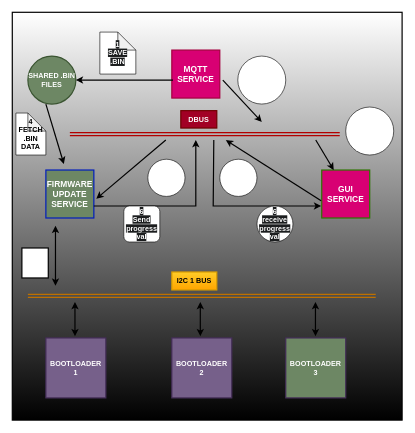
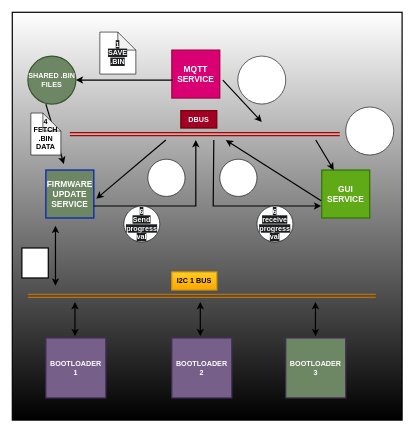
(31, 134) -> (46, 134)
(346, 194) -> (346, 194)
(142, 224) -> (142, 224)
